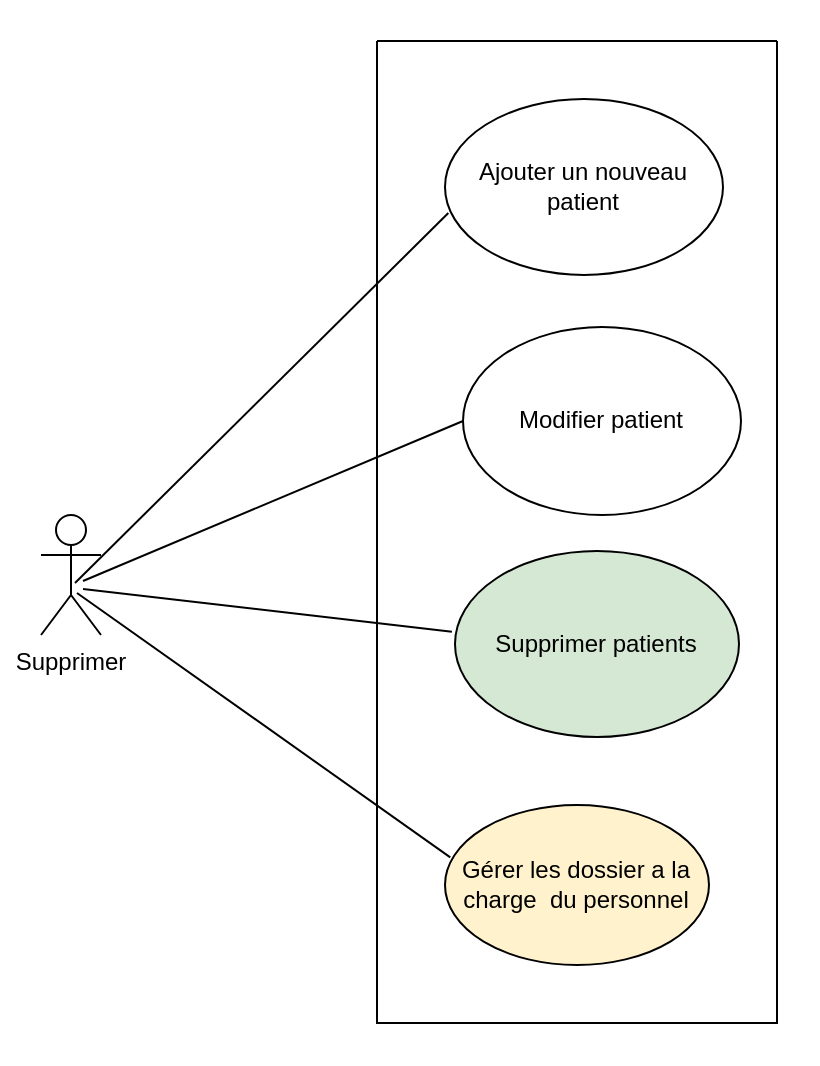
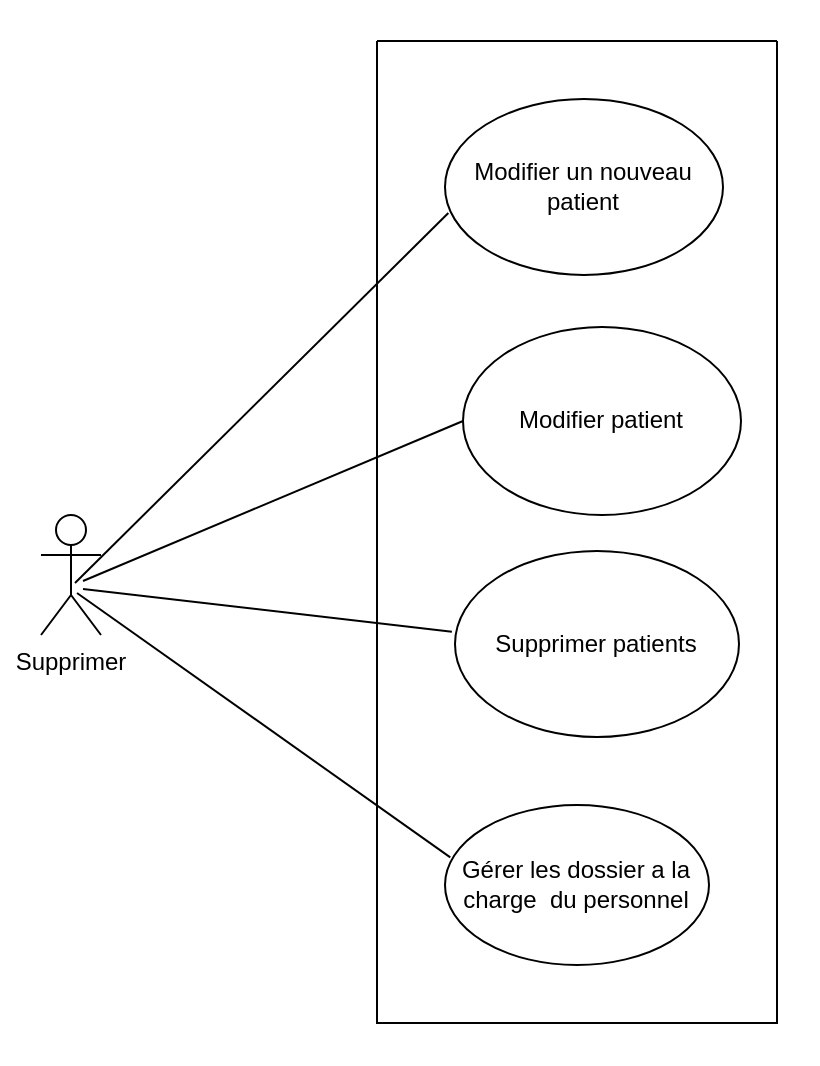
(584, 187) -> (584, 187)
(597, 644) -> (597, 644)
(577, 885) -> (577, 885)
